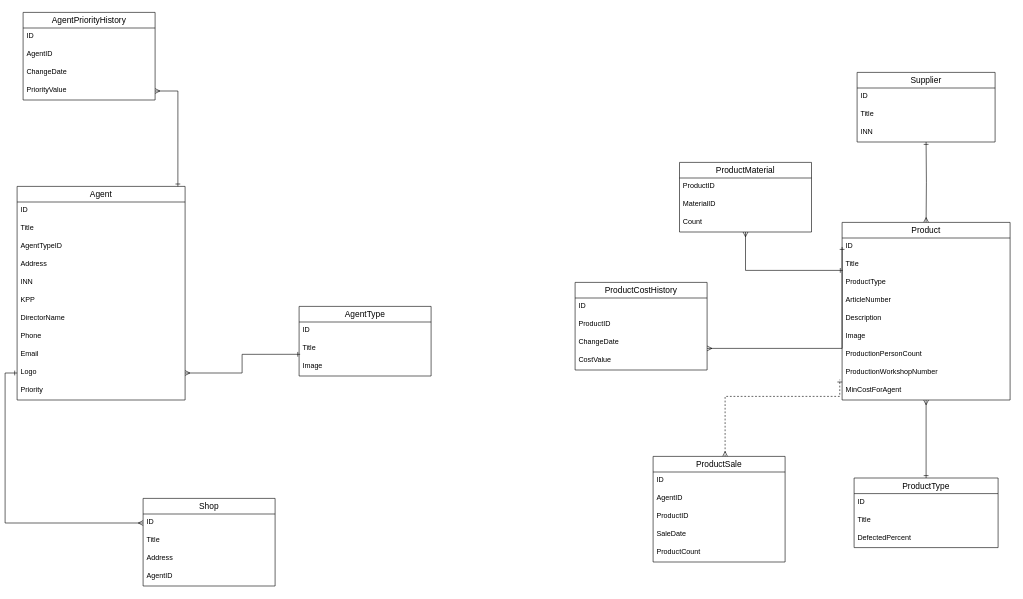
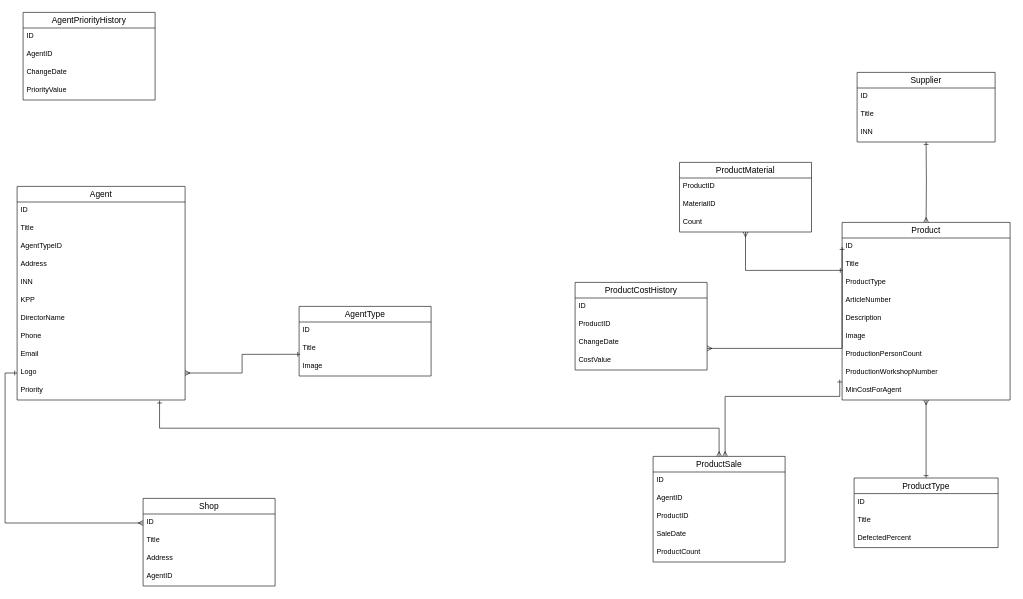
(178, 137) -> none
(762, 396) -> (762, 396)
none -> (428, 428)
